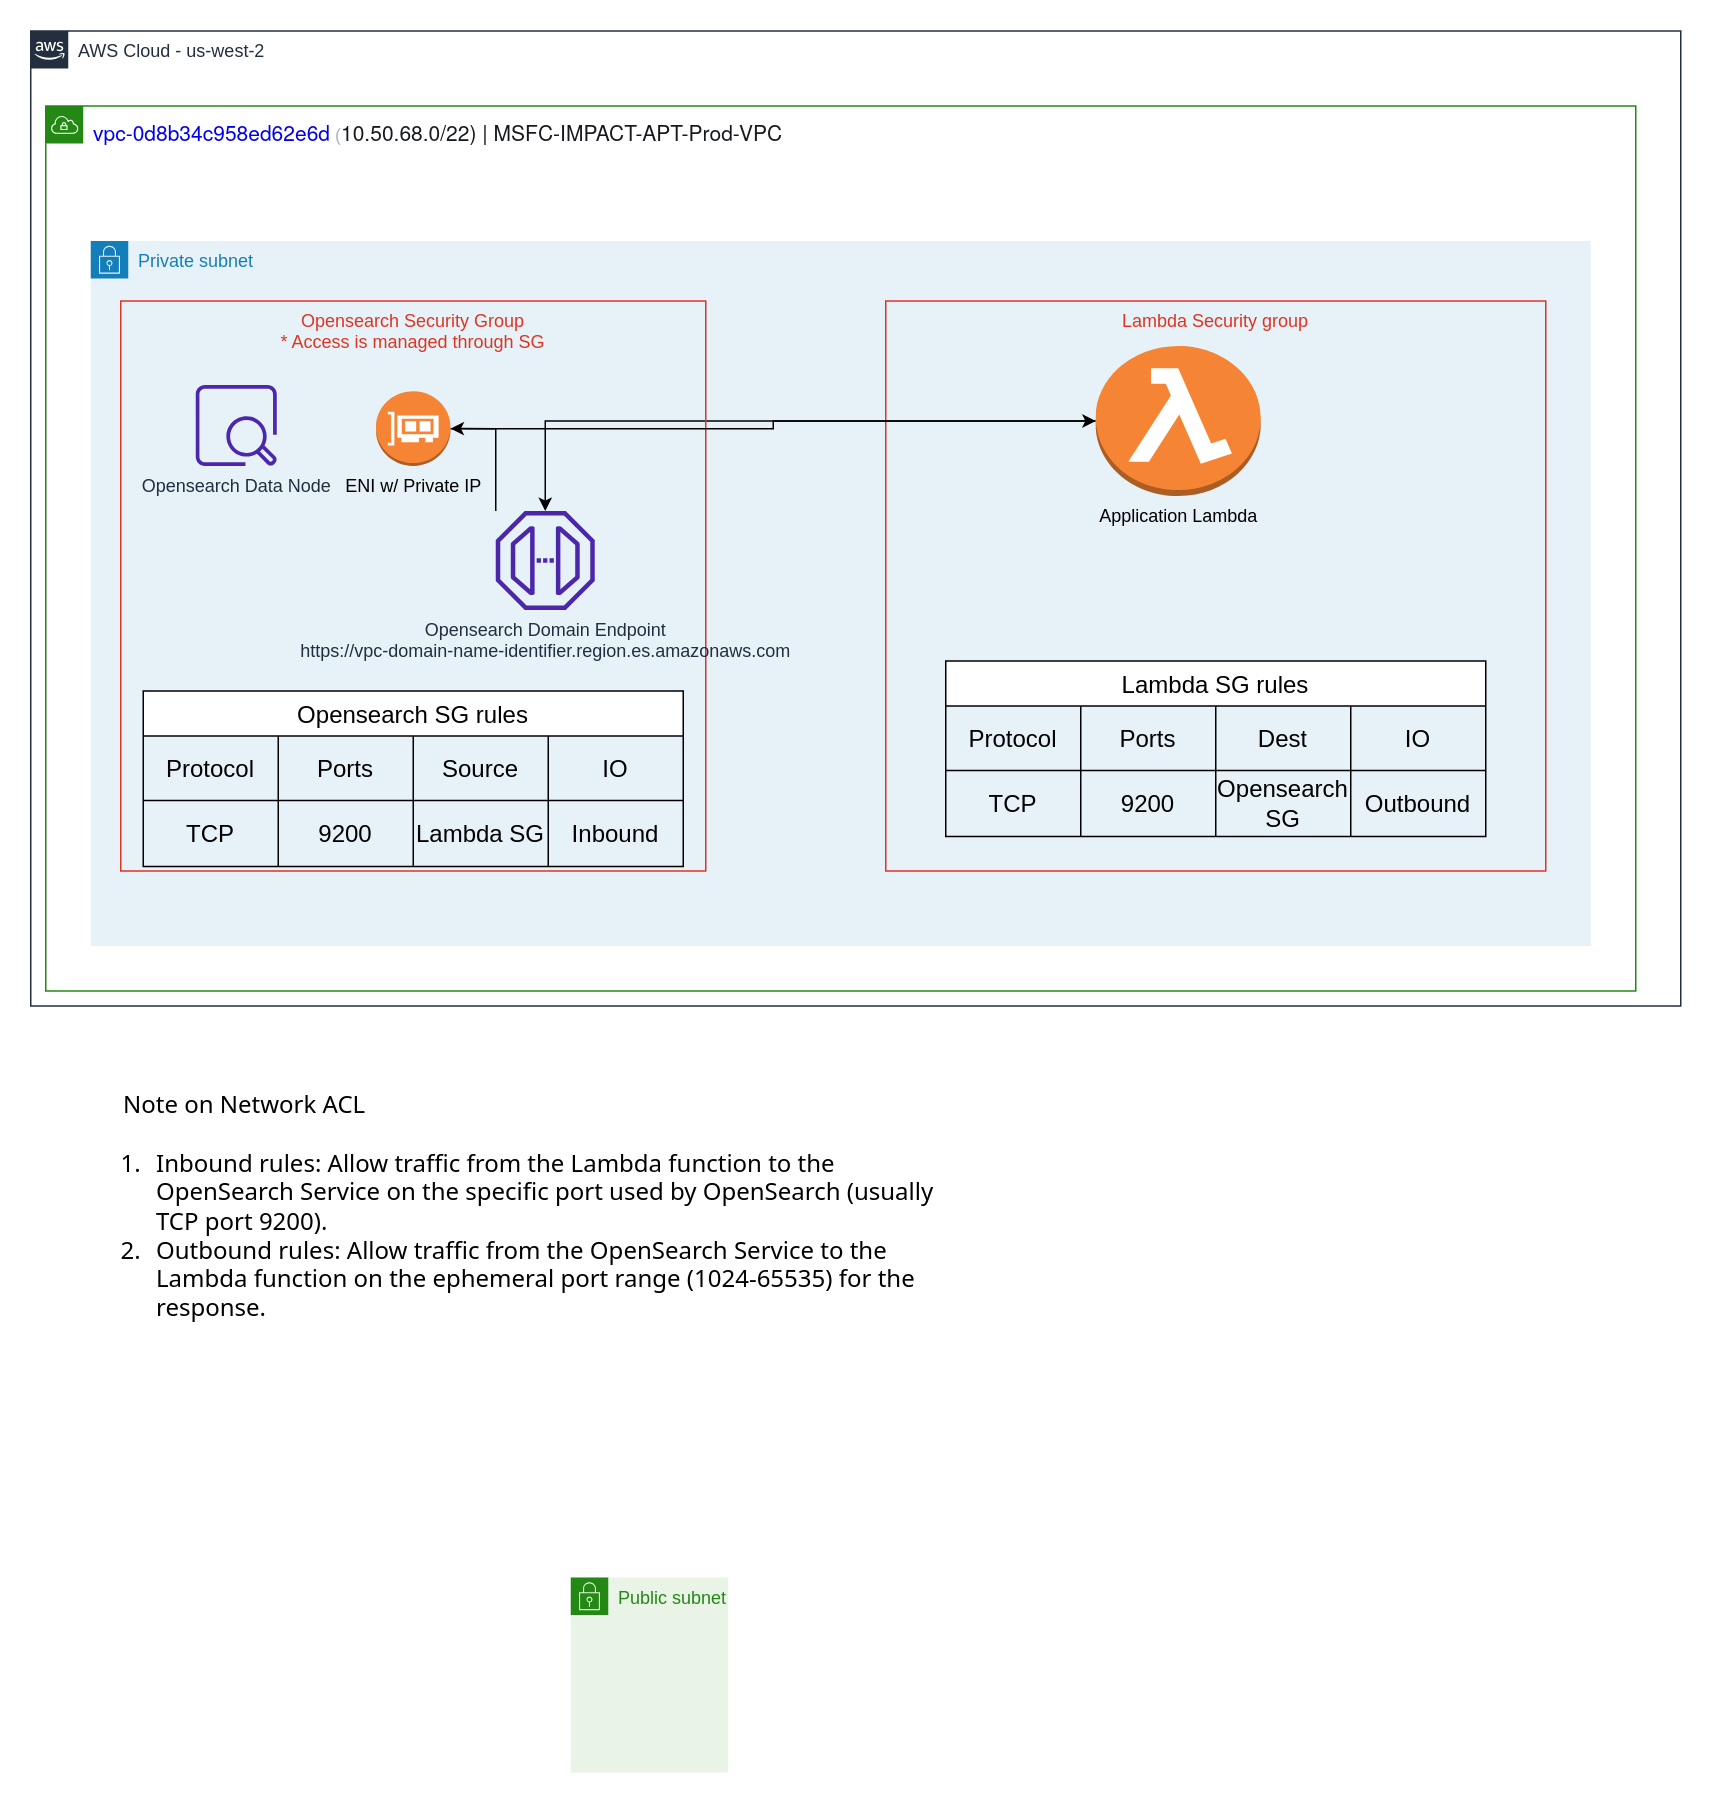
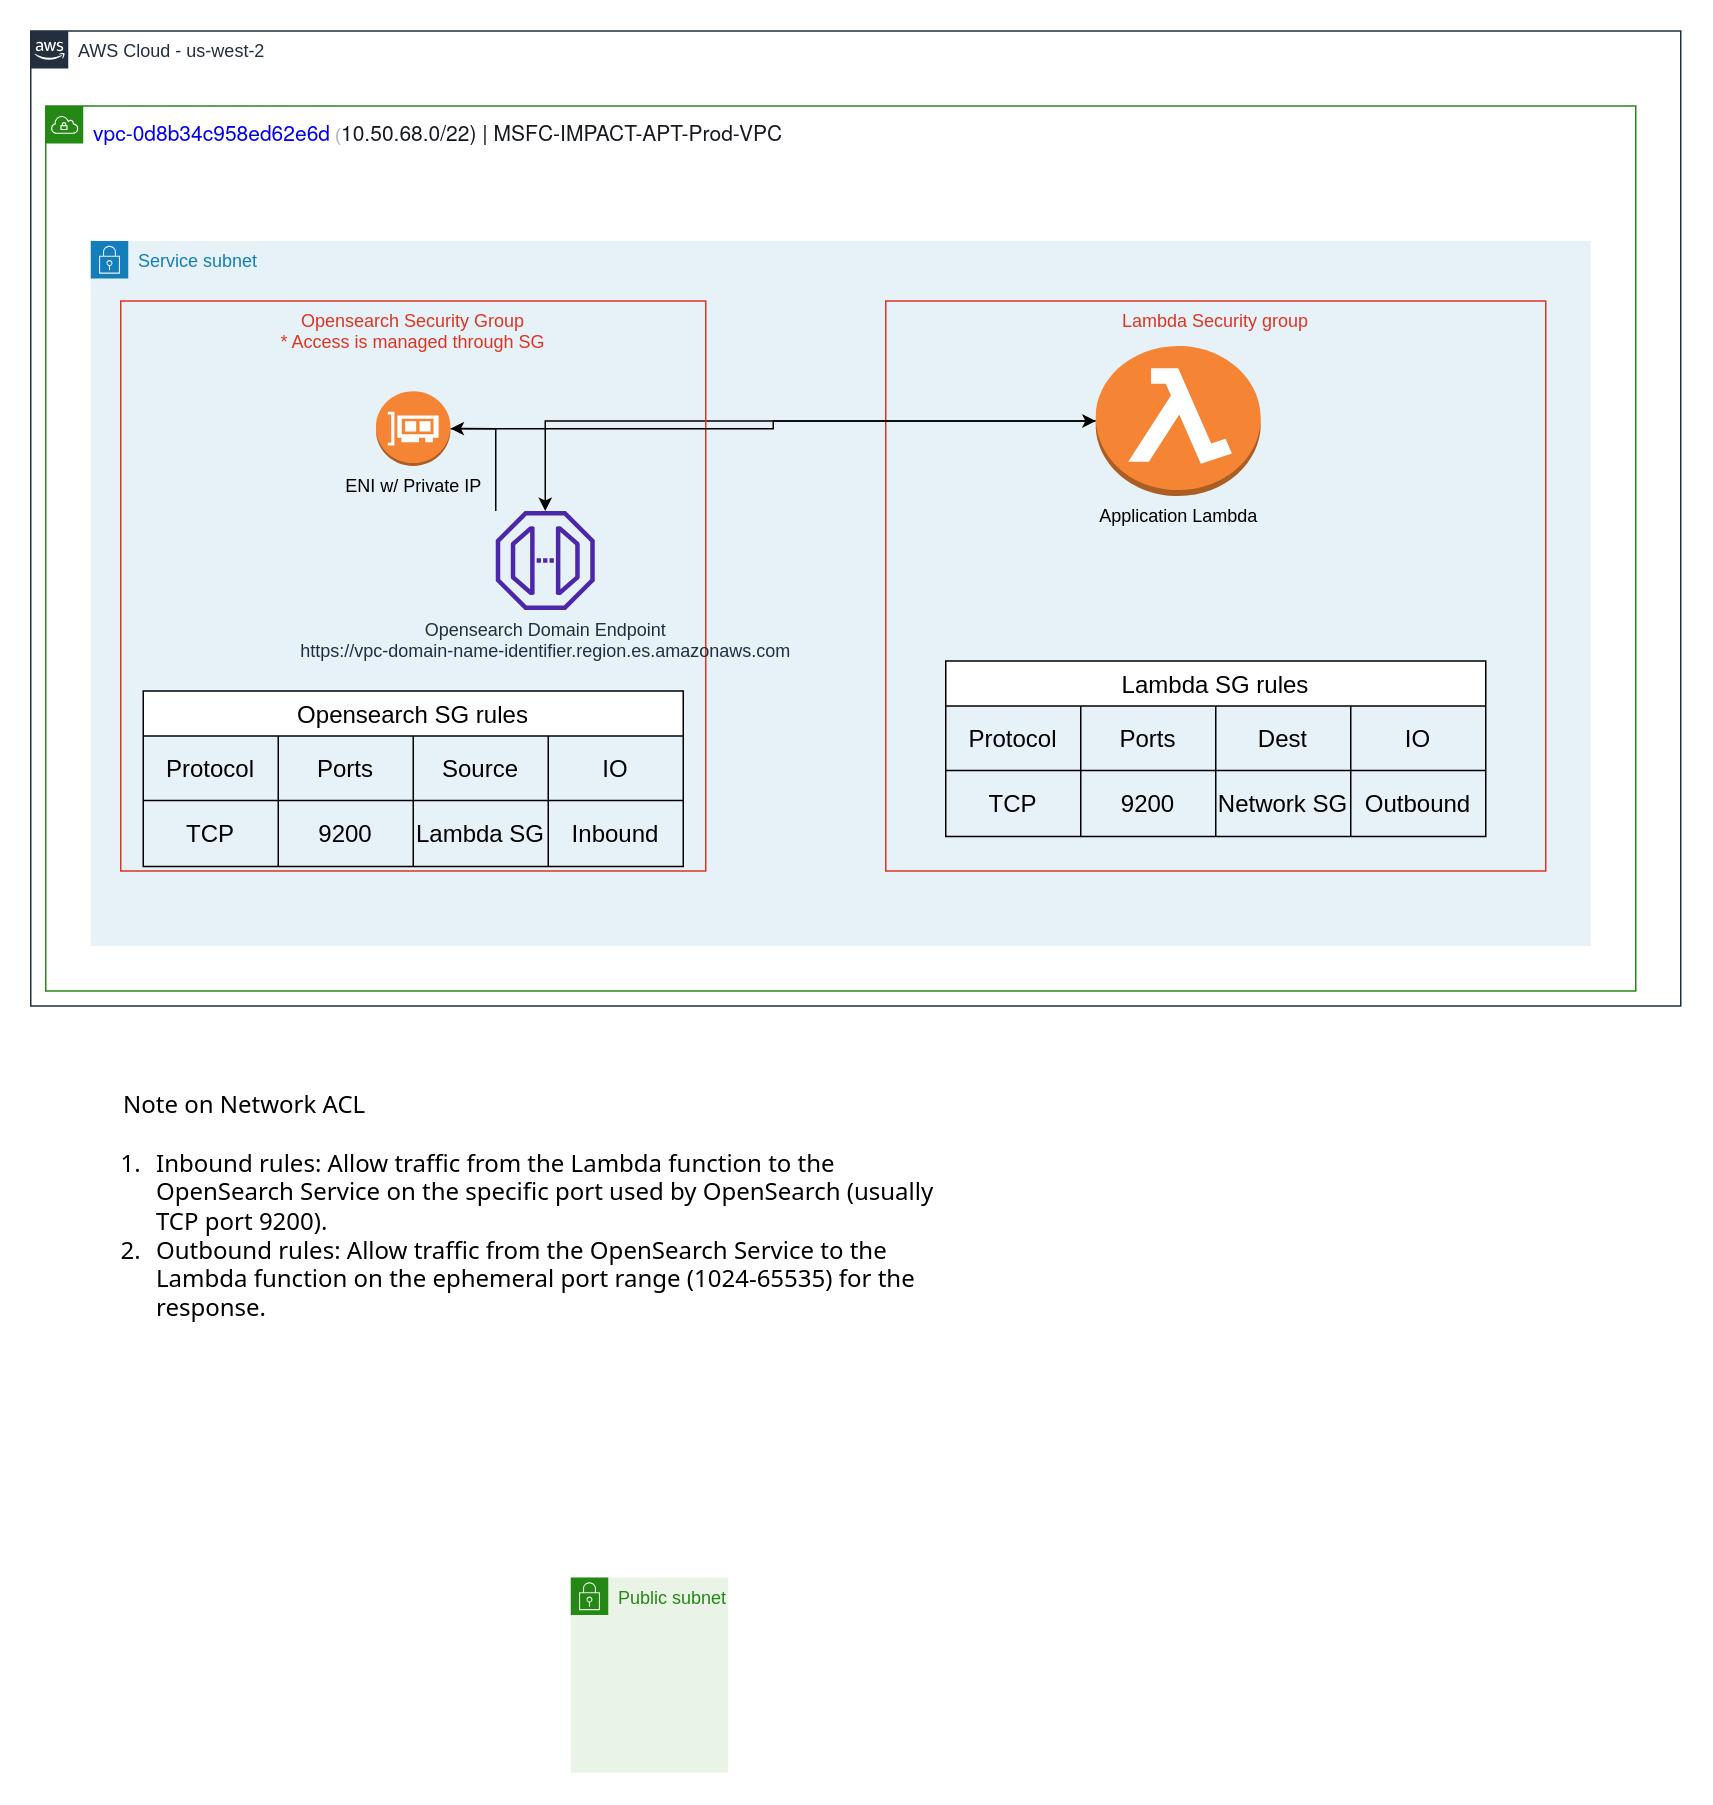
(205, 262) -> (205, 262)
(236, 425) -> none
(1283, 803) -> (1283, 803)
